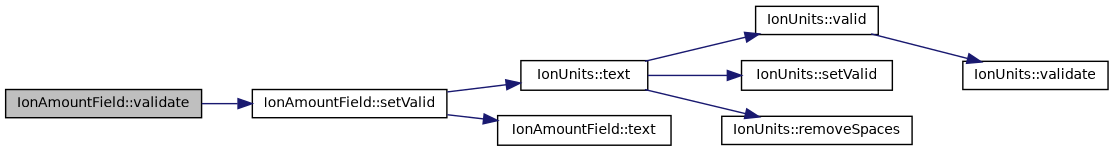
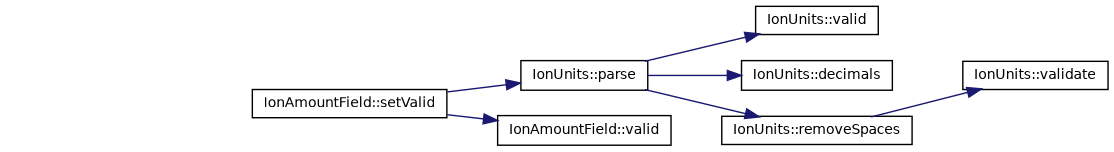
(919, 46) -> (919, 105)
(584, 75) -> (584, 75)
(817, 75) -> (817, 75)
(104, 104) -> none
(584, 130) -> (584, 130)
